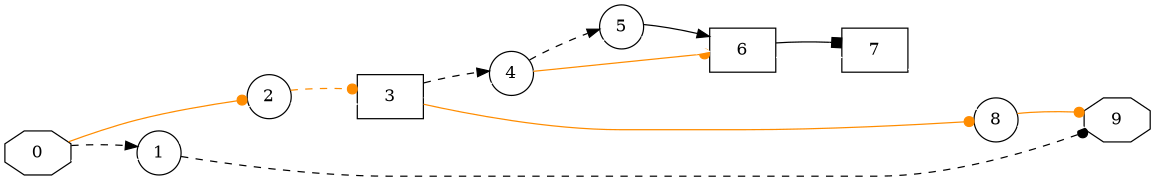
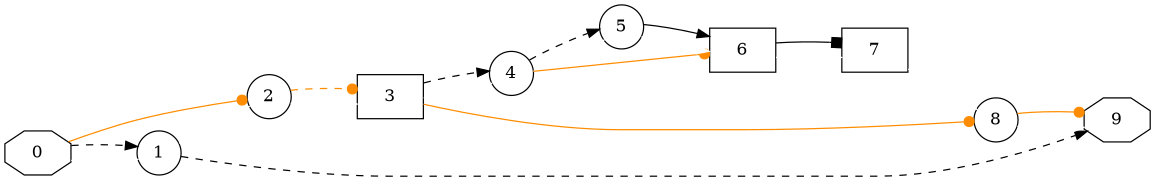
(631, 176) -> (630, 176)
